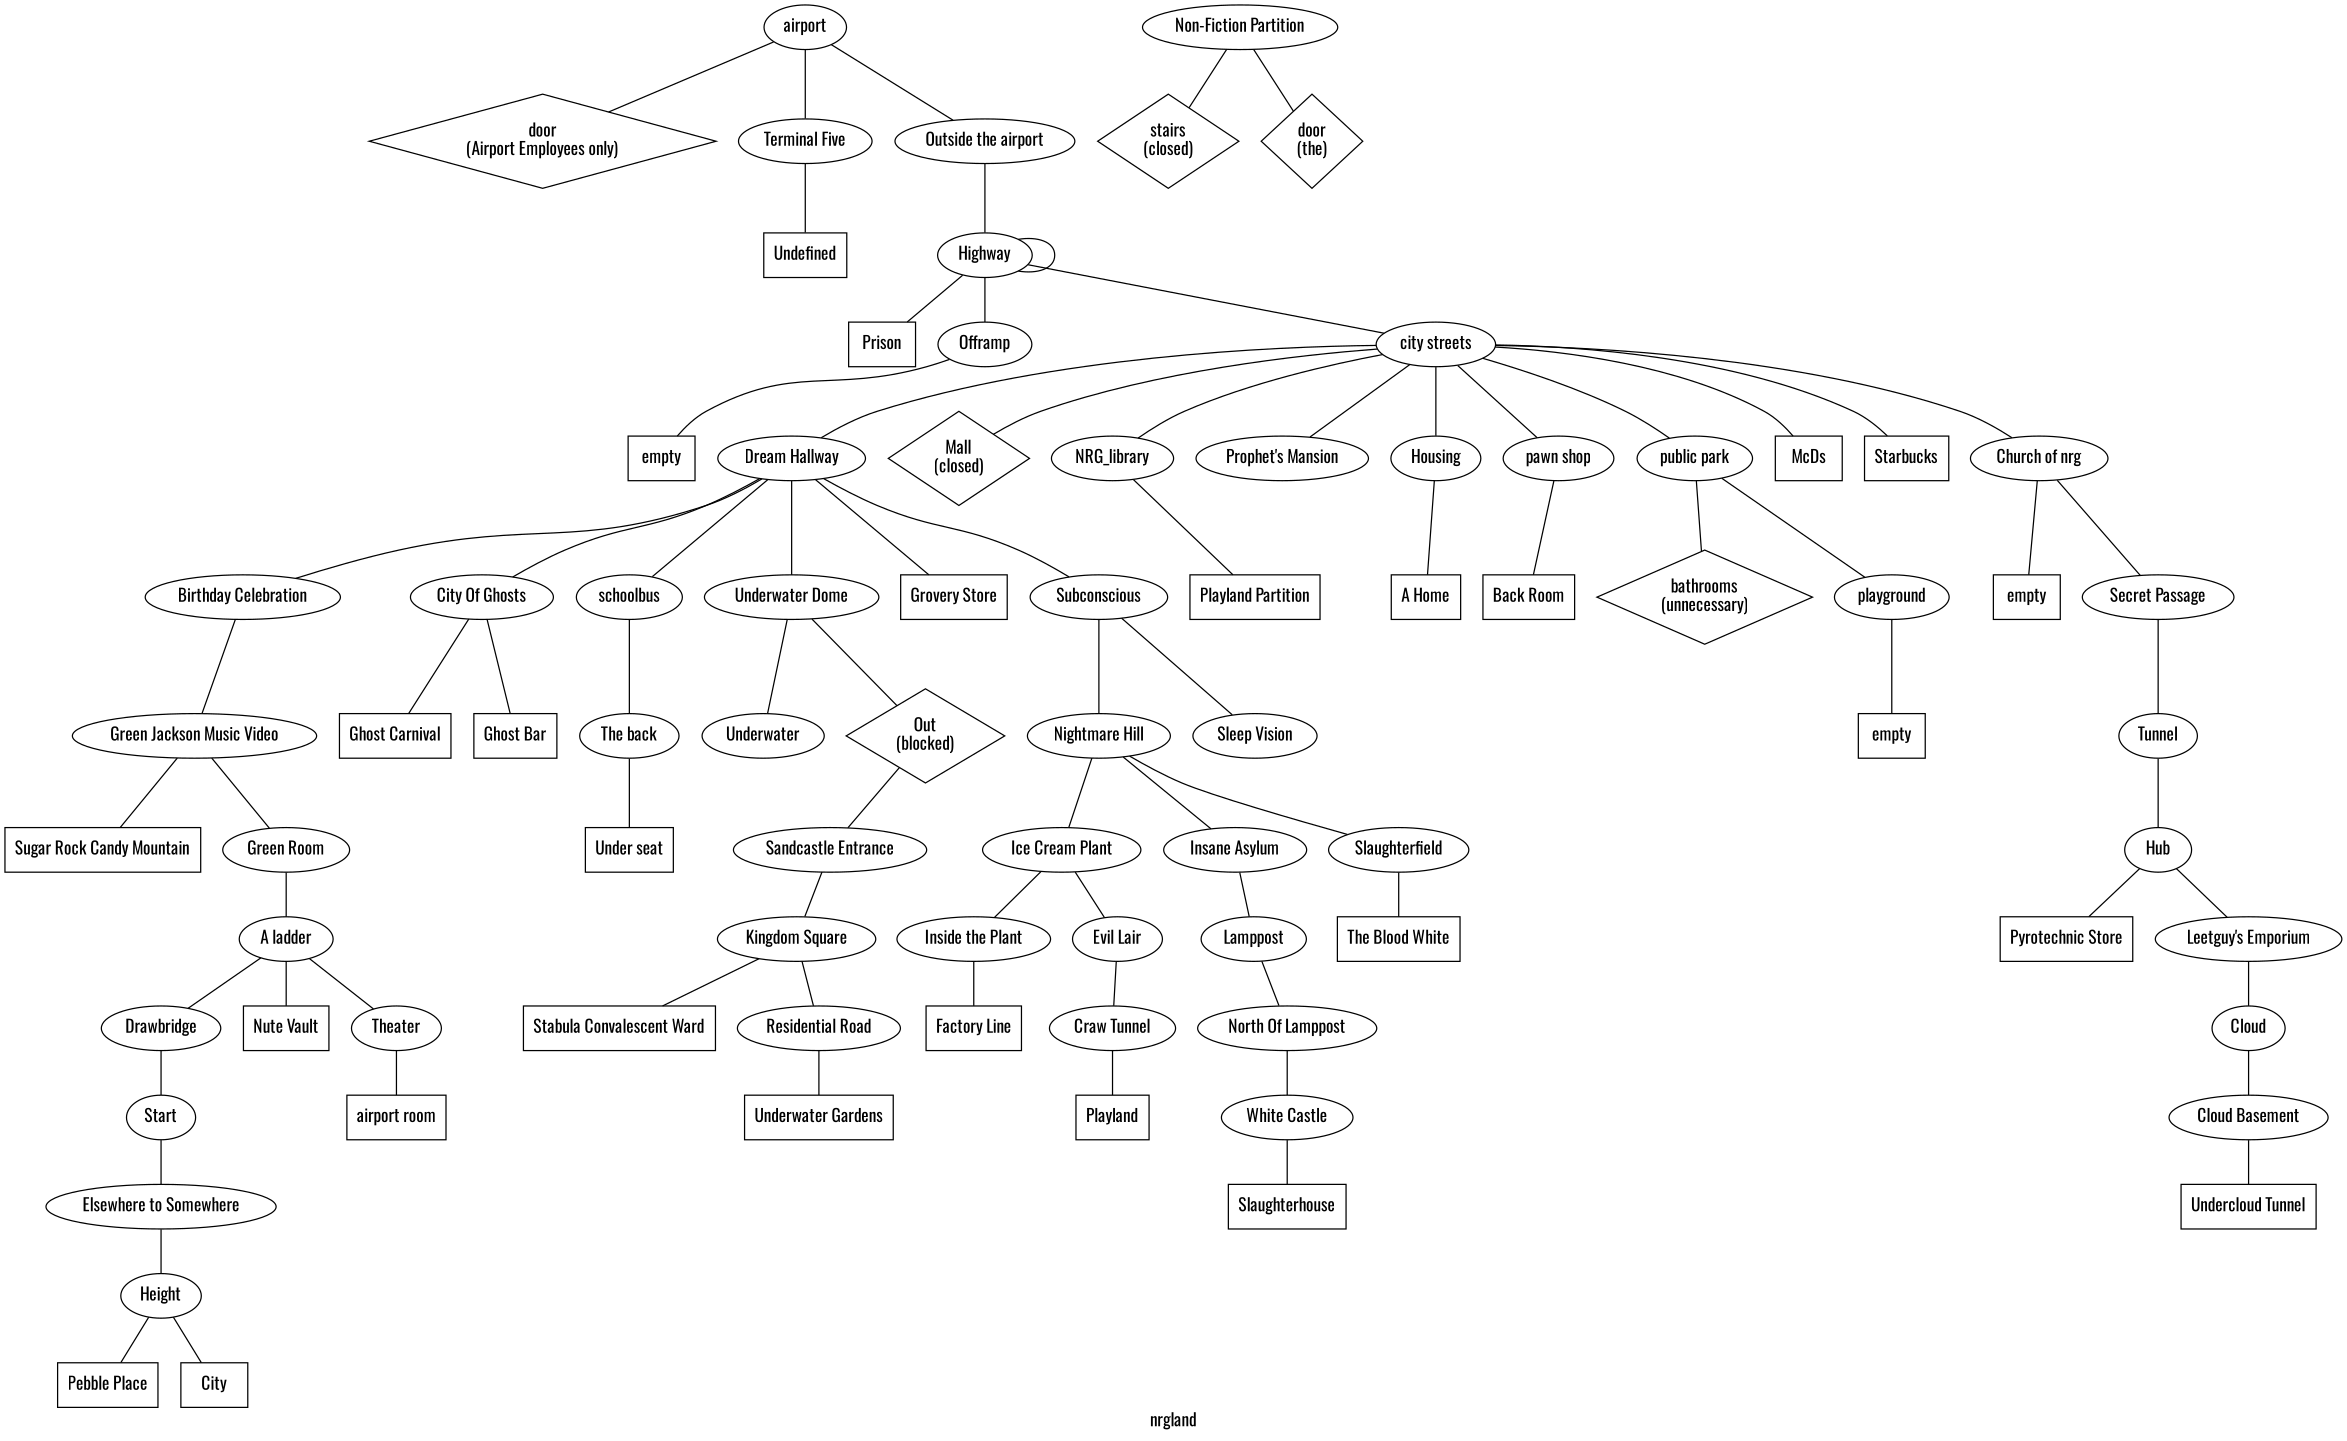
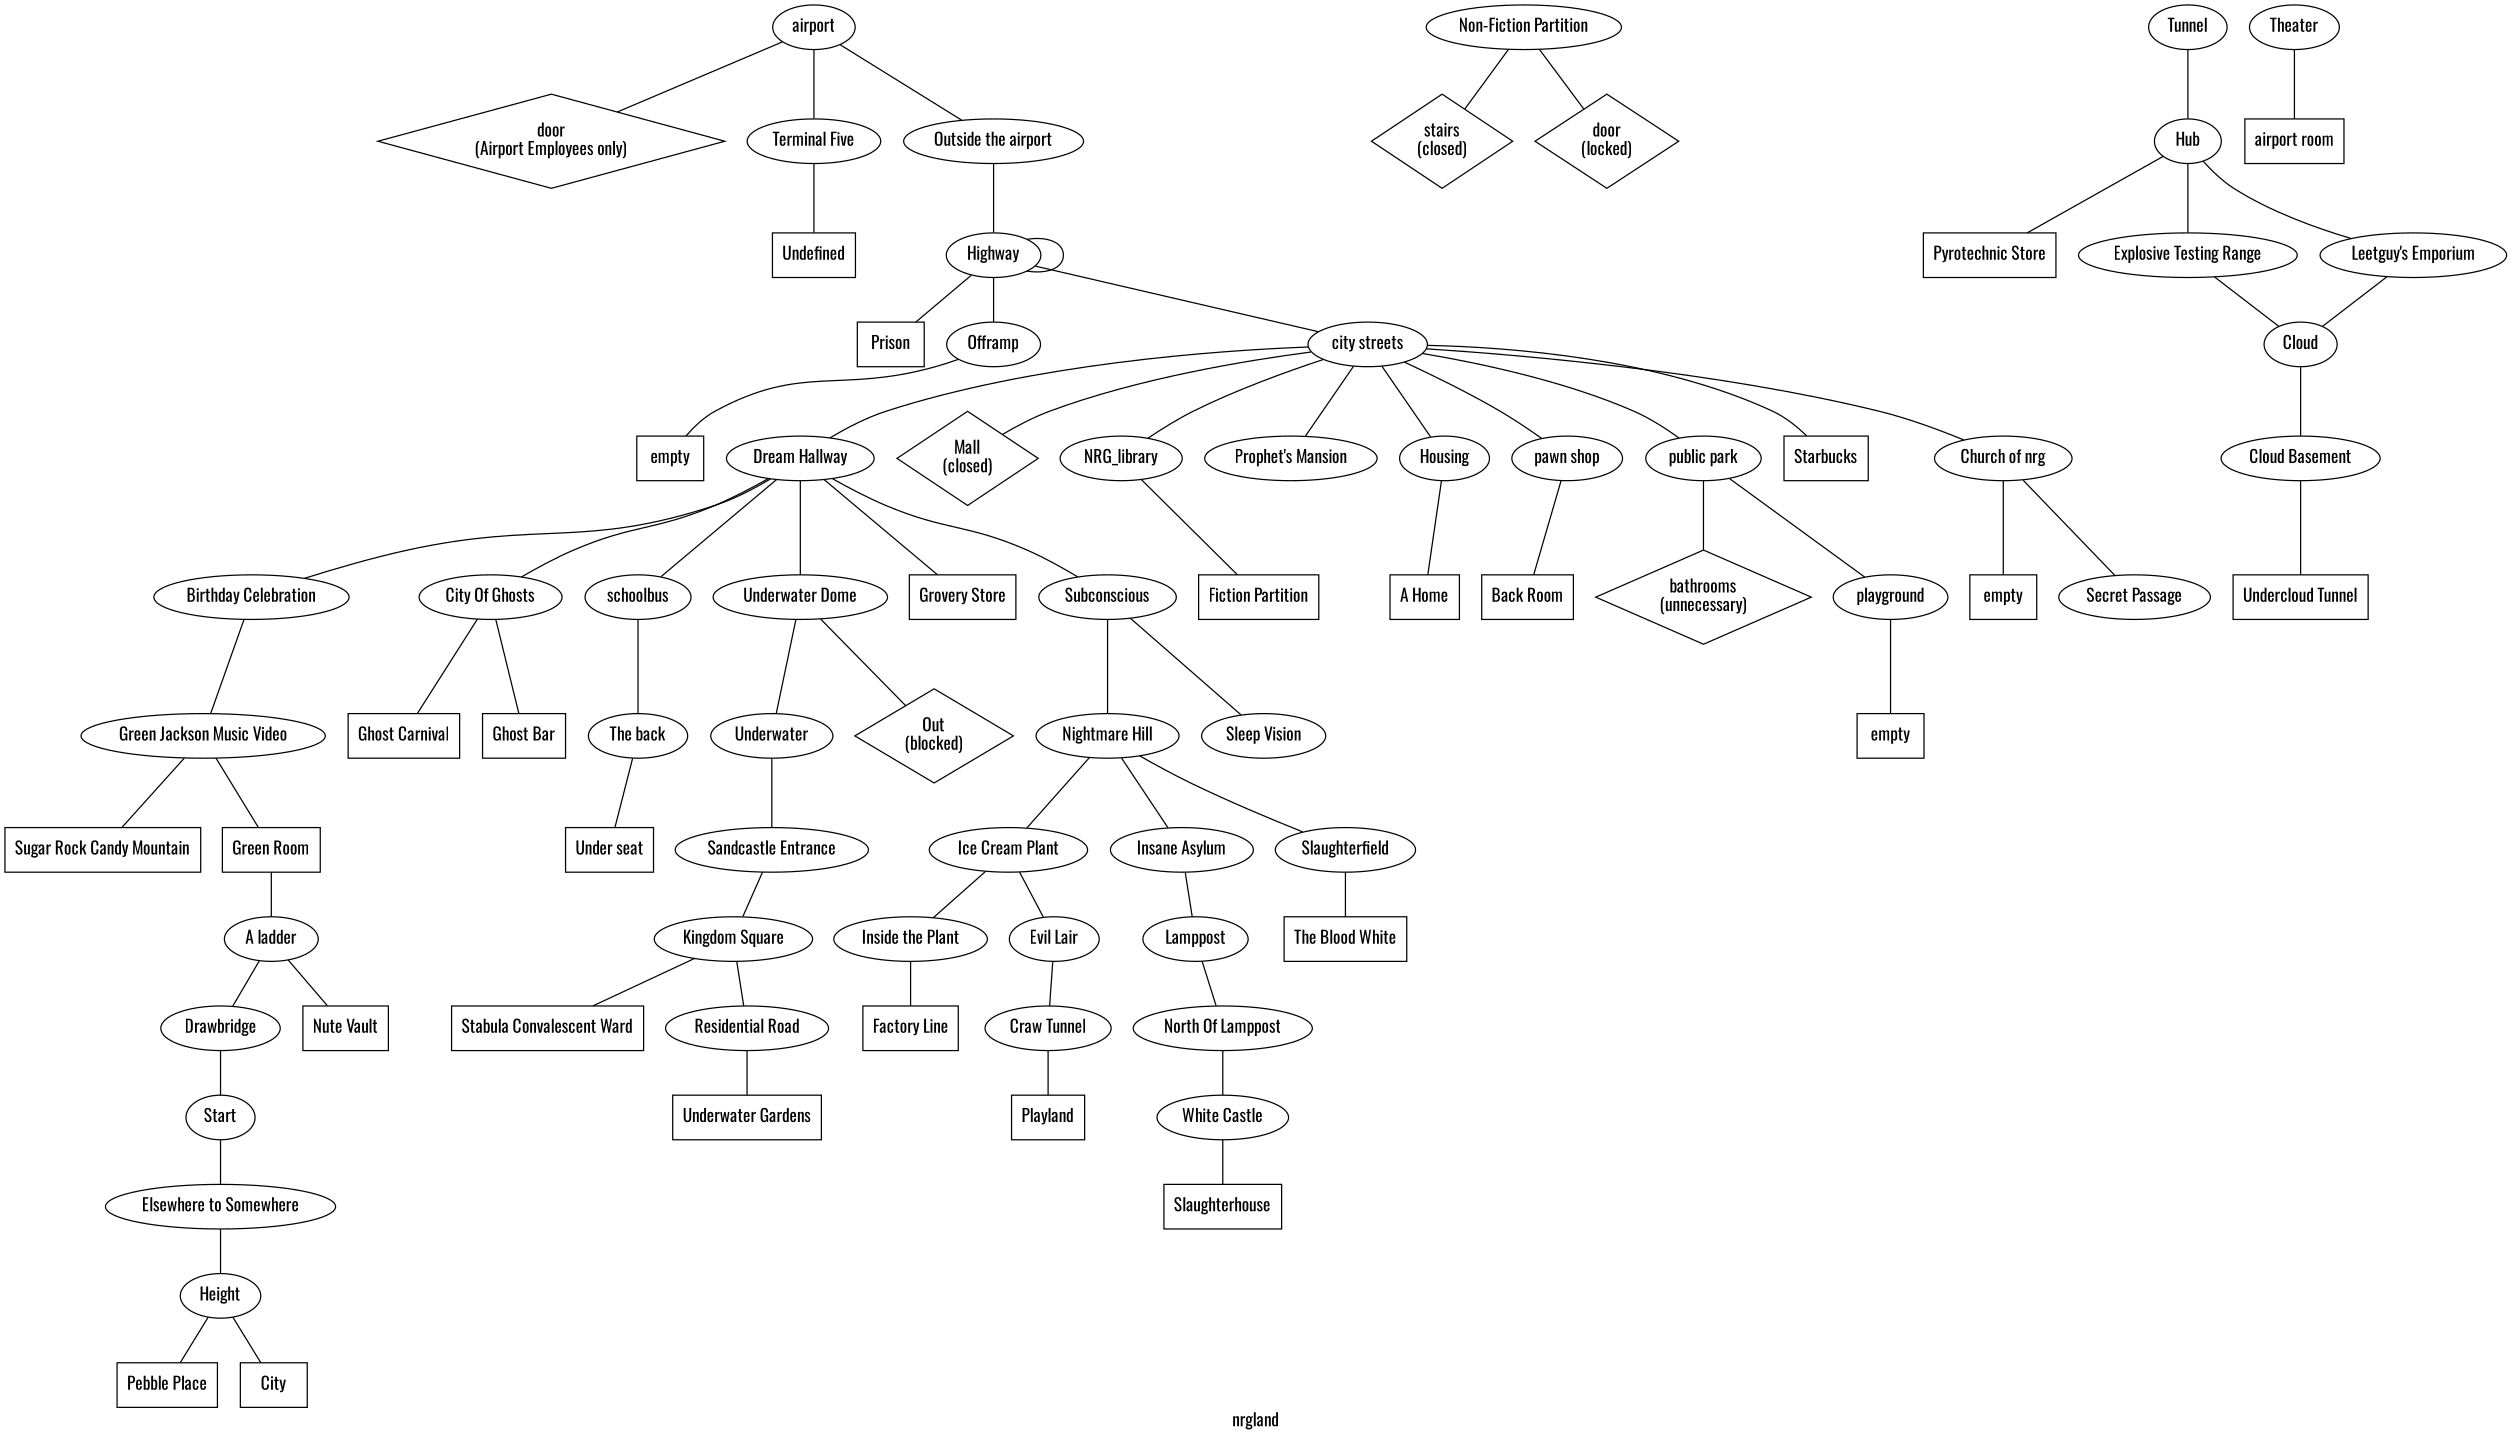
(1312, 141) -> (1607, 141)
none -> (2188, 255)
(1809, 458) -> none
(1255, 597) -> (1259, 597)
(2158, 667) -> none
(874, 798) -> (772, 793)
(286, 850) -> (271, 850)
(342, 984) -> none
